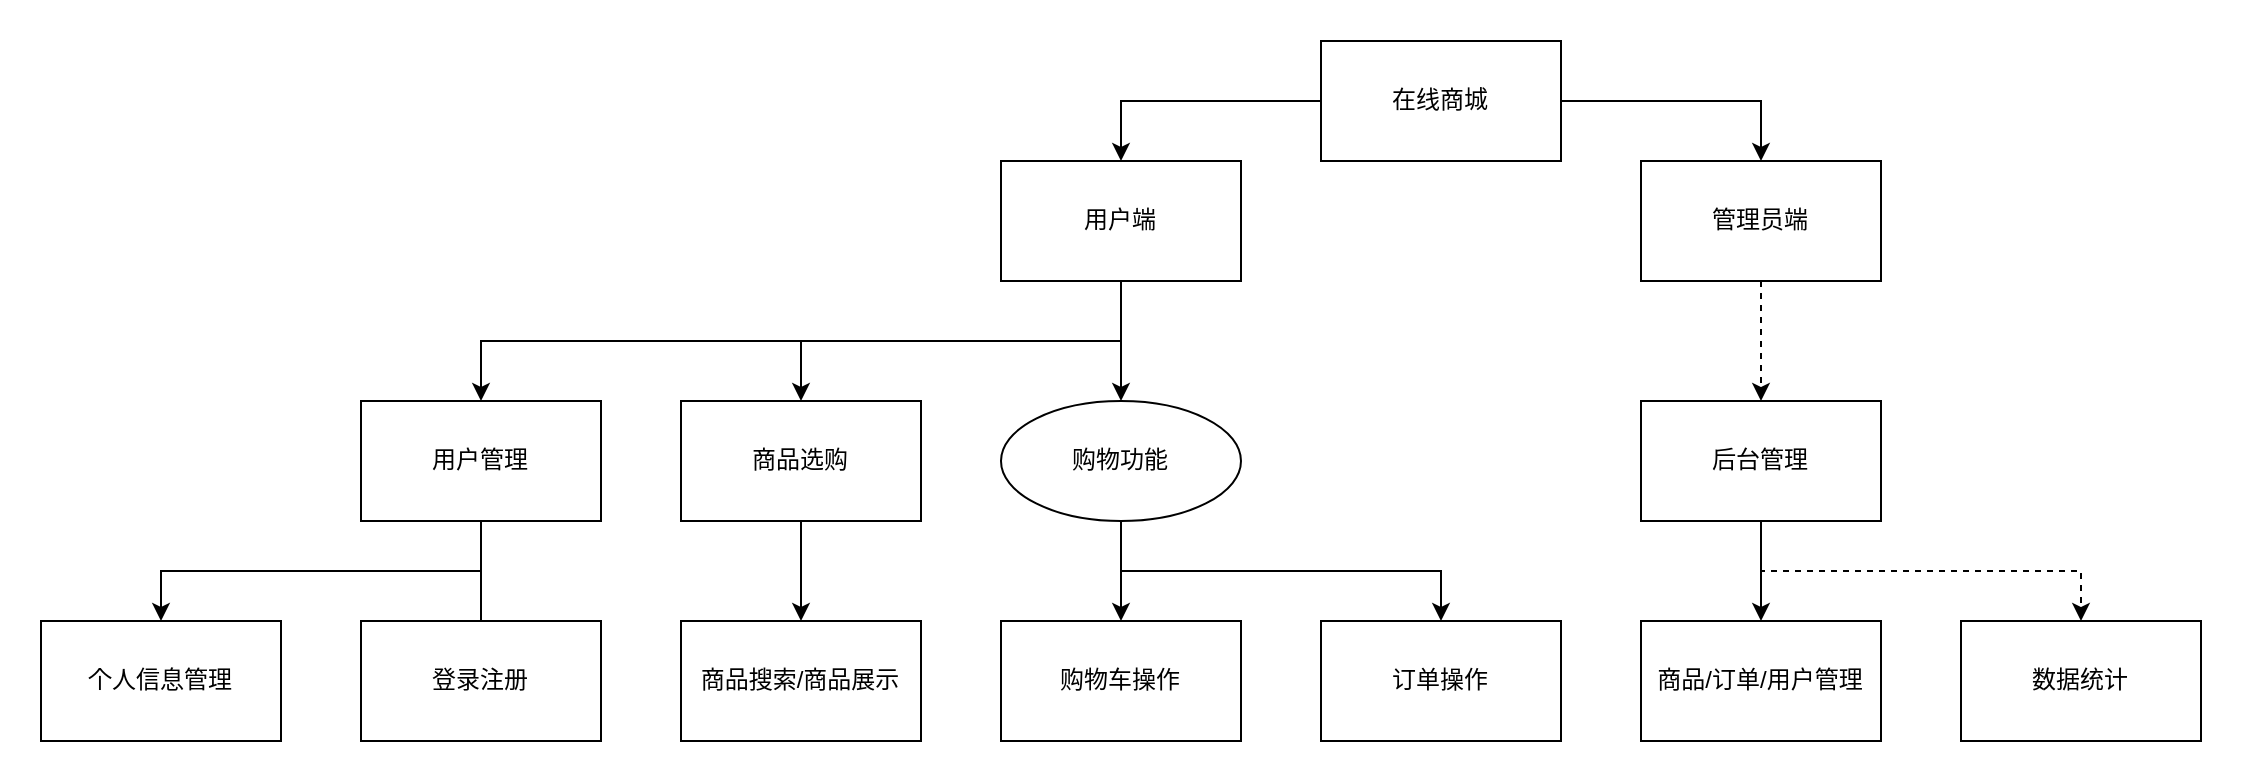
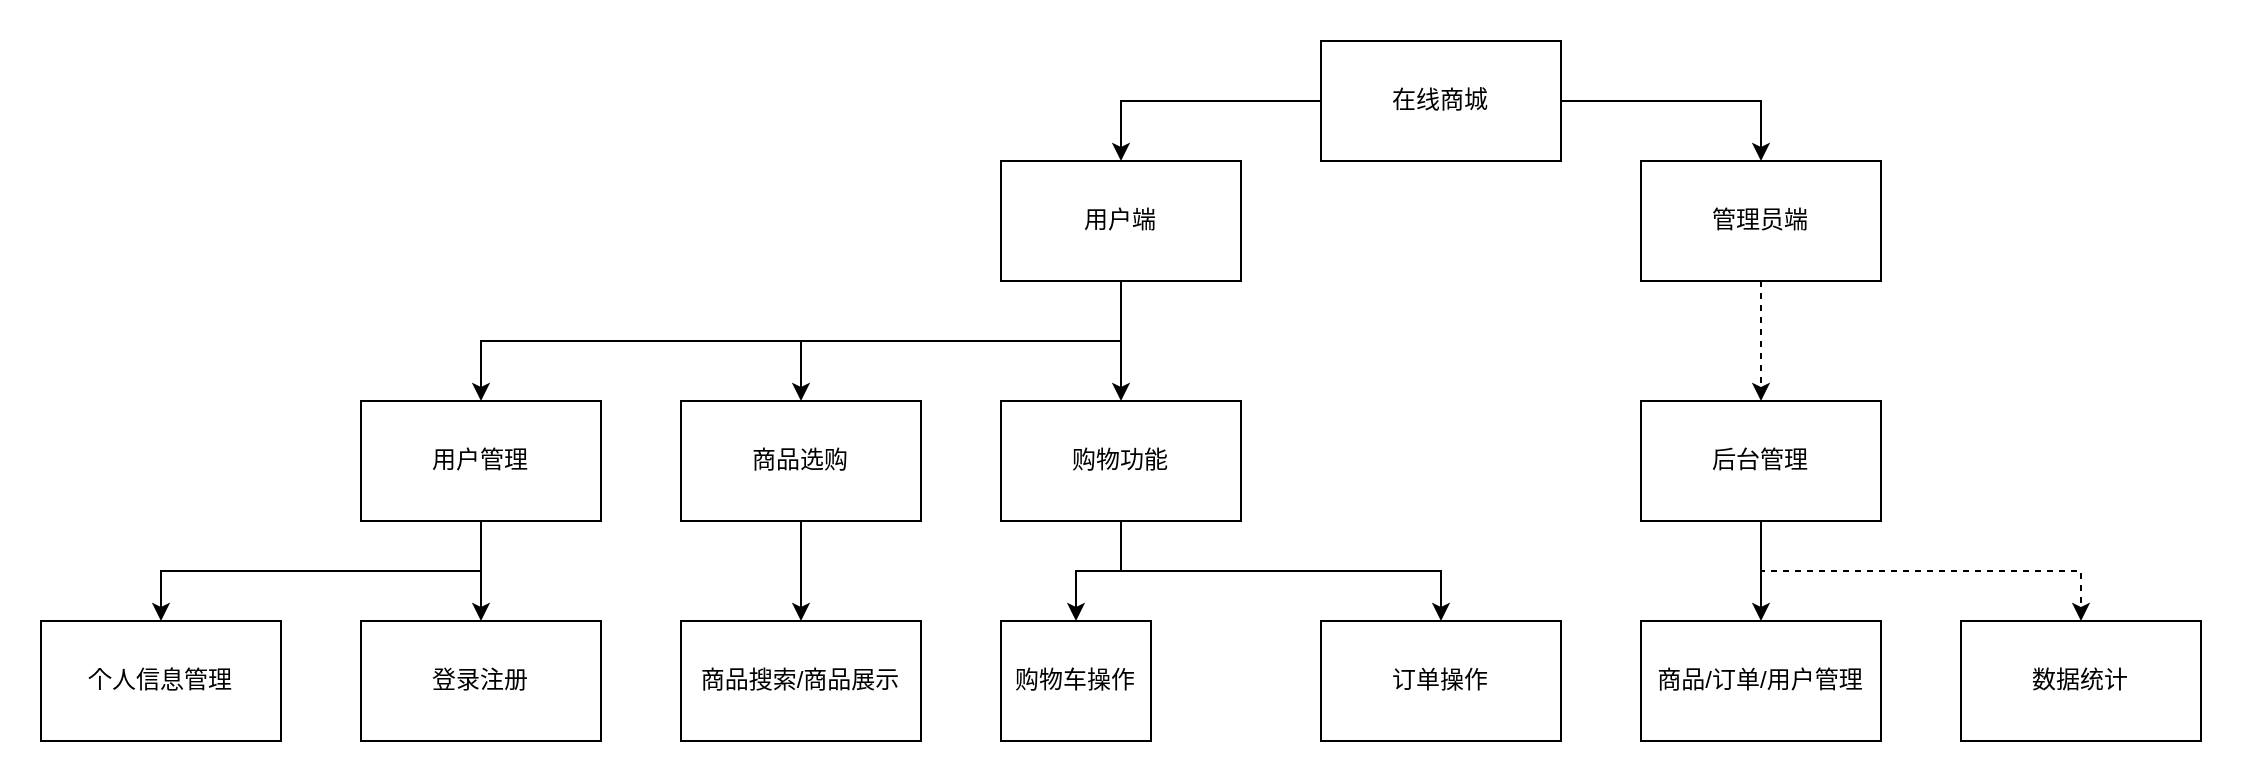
(1121, 461) -> (1121, 461)
(481, 611) -> (481, 606)
(1121, 681) -> (1076, 681)
